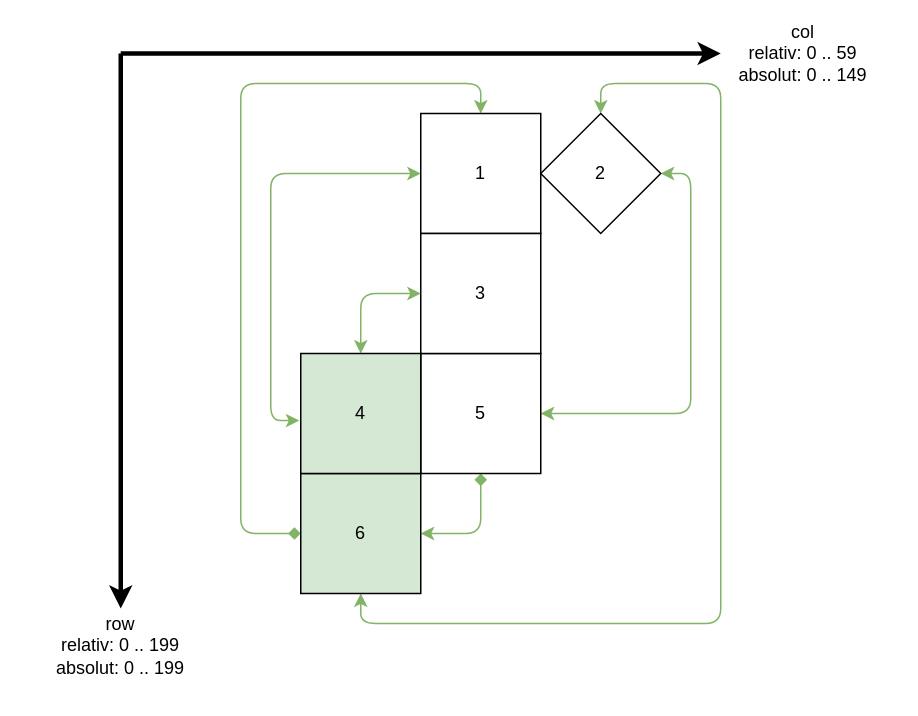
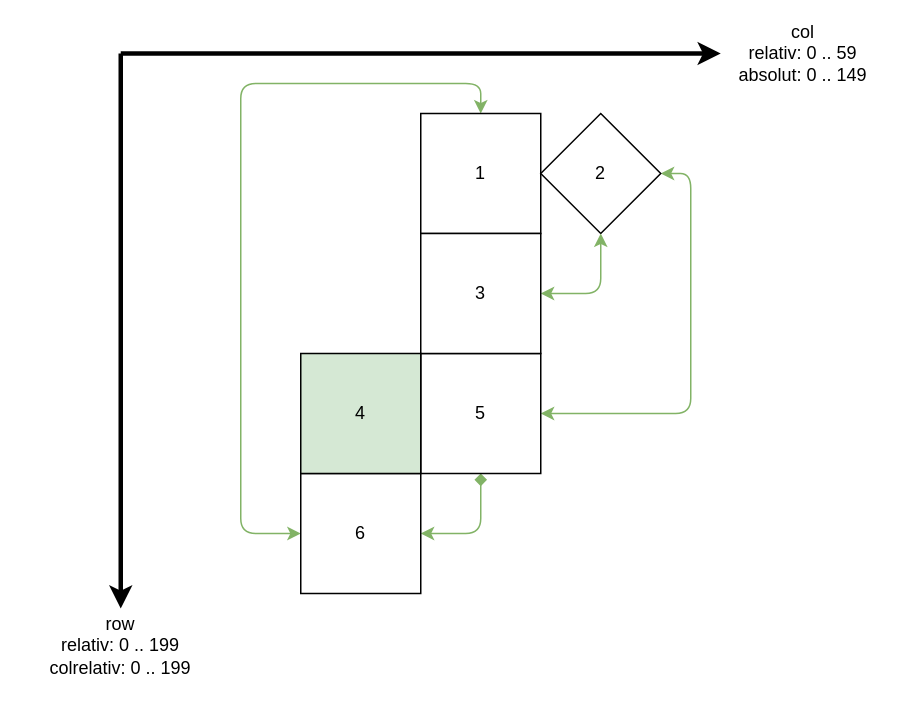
(271, 235) -> none
none -> (597, 290)
(365, 297) -> none
(721, 473) -> none
(288, 533) -> (289, 533)
(361, 533) -> (361, 533)
(121, 646) -> (121, 646)
